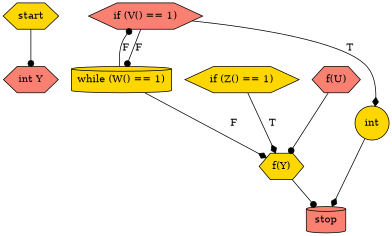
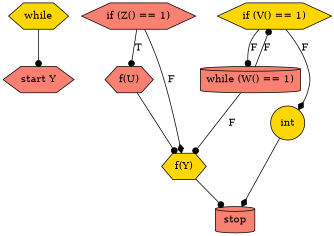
(31, 16) -> (39, 16)
(146, 16) -> (275, 16)
none -> (134, 45)
(350, 48) -> (305, 48)
(31, 80) -> (39, 80)
(121, 80) -> (250, 80)
(242, 80) -> (139, 16)
(202, 123) -> (219, 121)
(273, 123) -> (172, 80)
